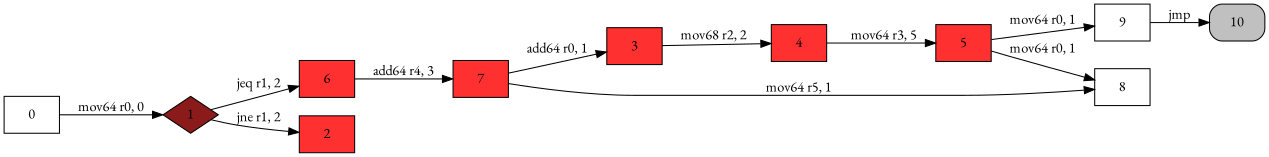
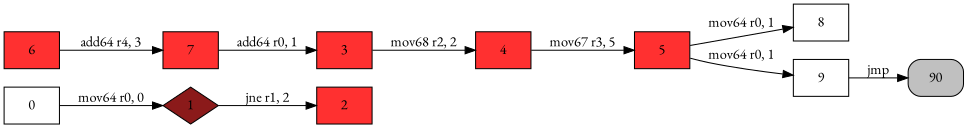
(1237, 23) -> (936, 78)
(884, 35) -> (583, 43)
(796, 95) -> none
(250, 99) -> none
